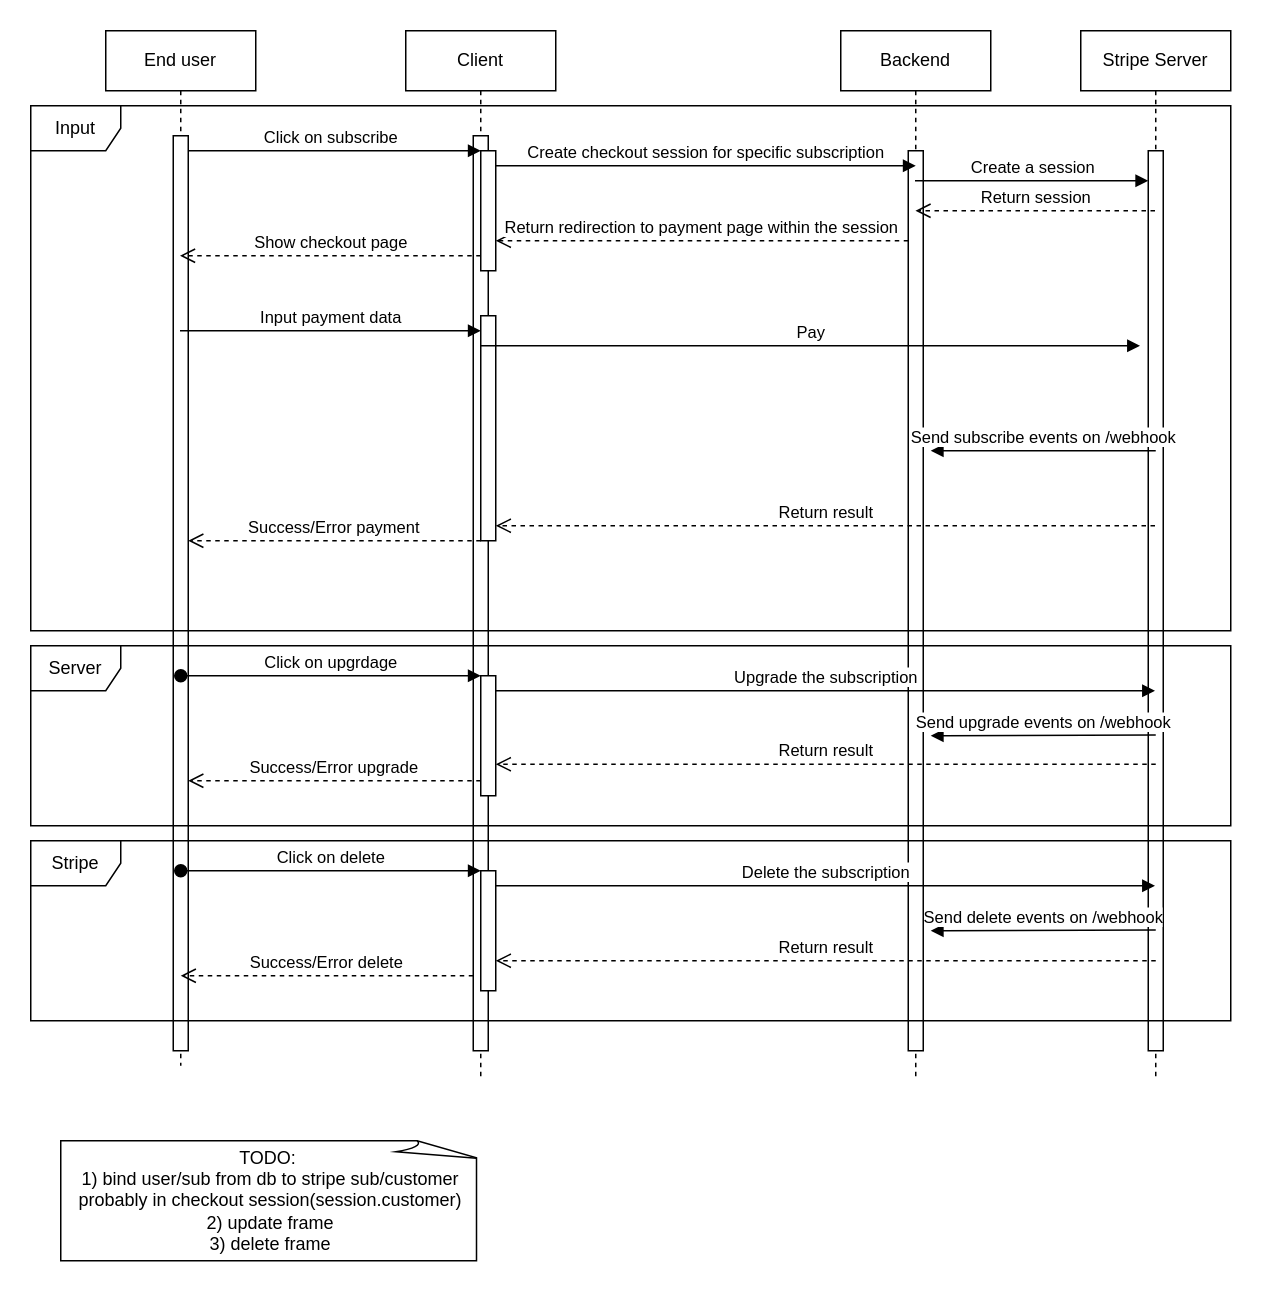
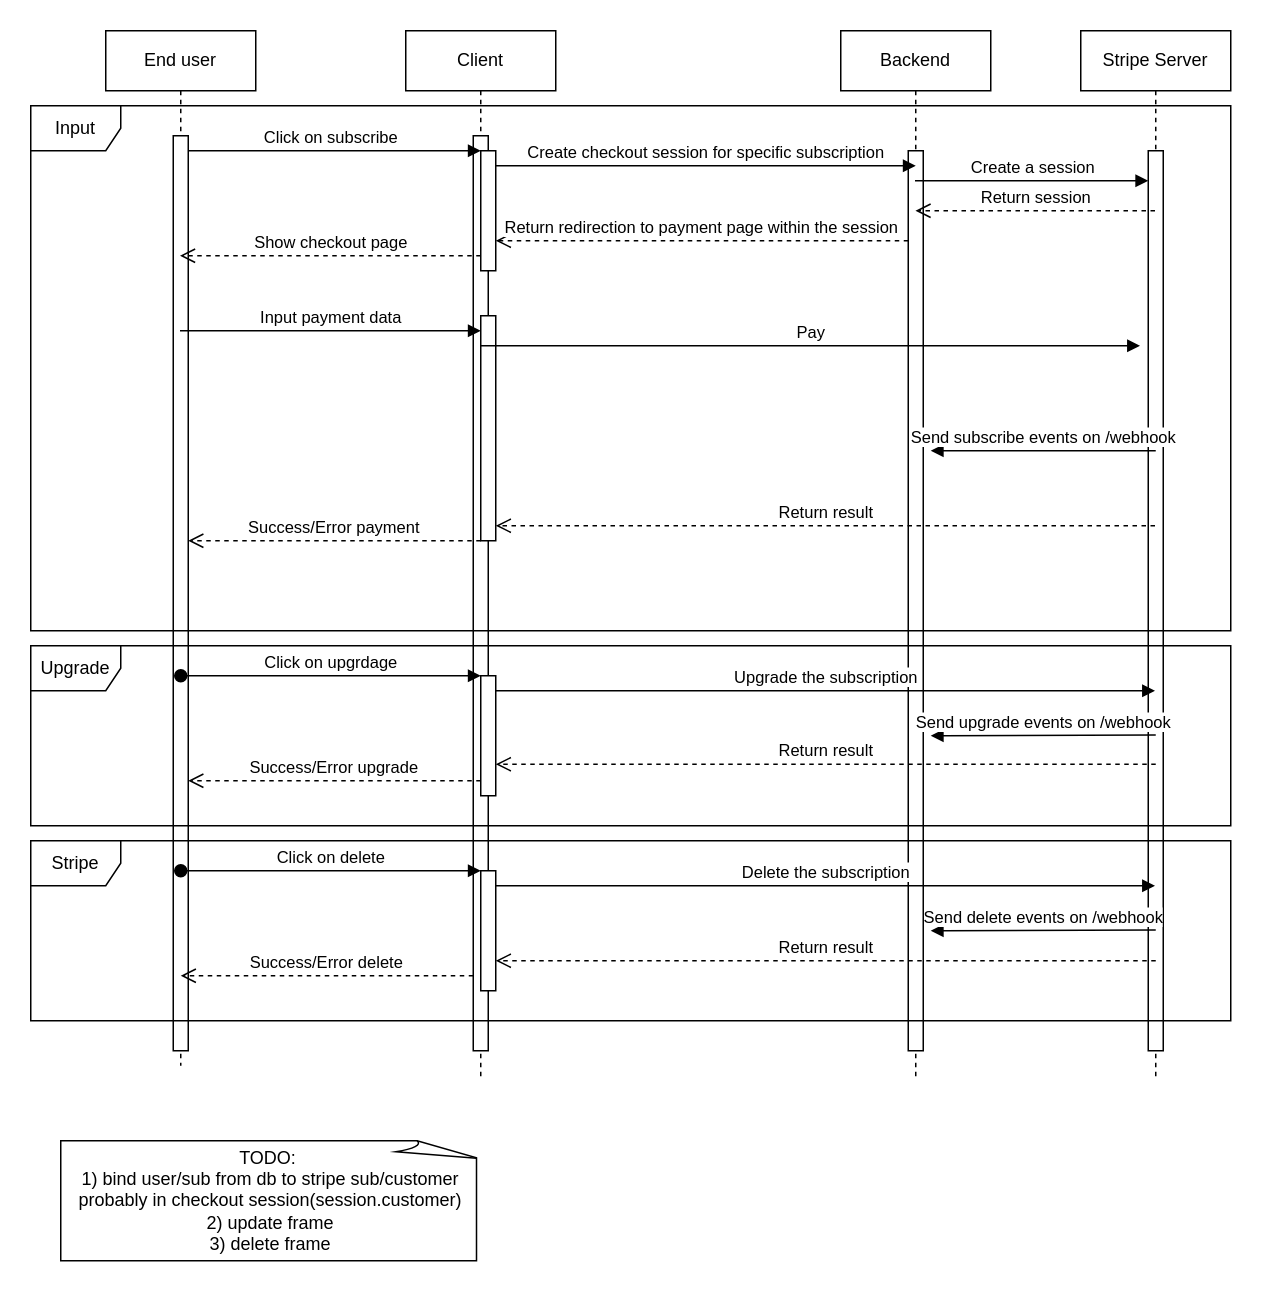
(76, 668) -> (76, 668)
